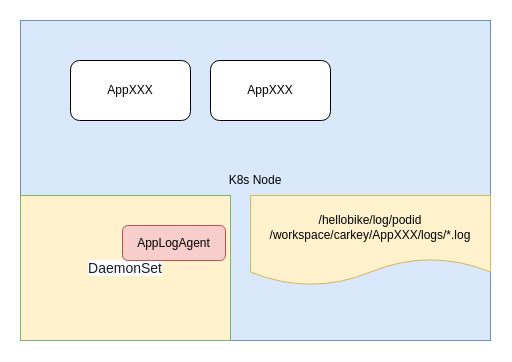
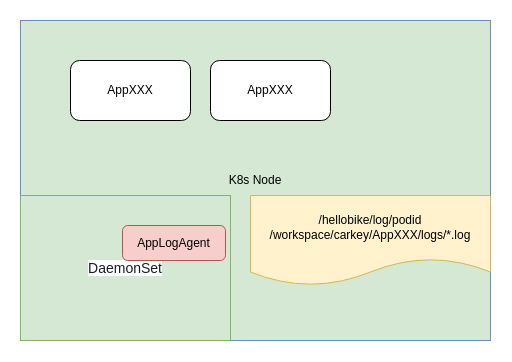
(256, 181) -> (256, 181)
(126, 268) -> (126, 268)
